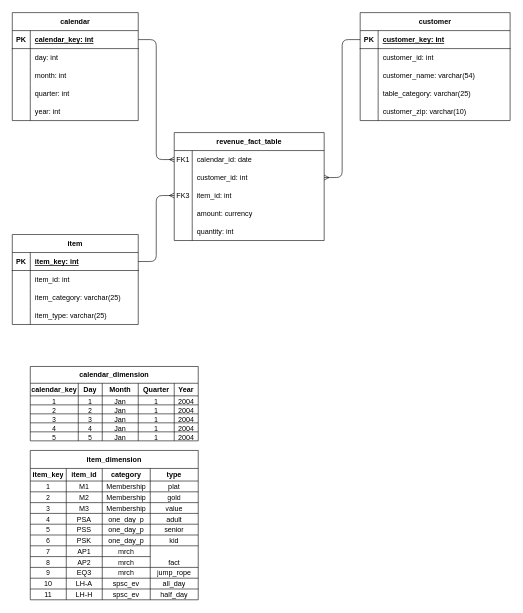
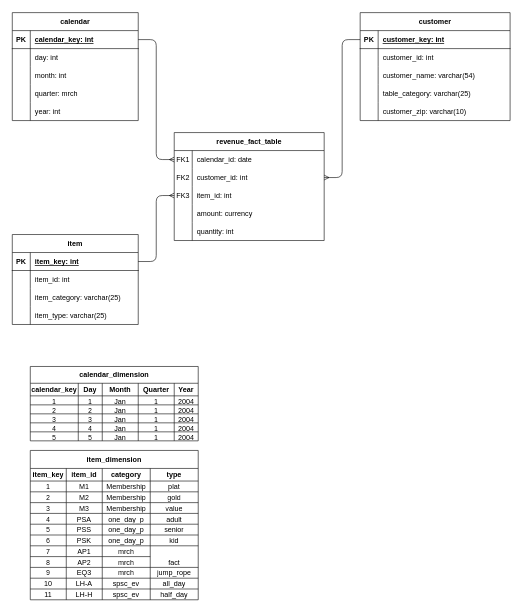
(56, 94) -> (59, 94)
none -> (183, 177)
